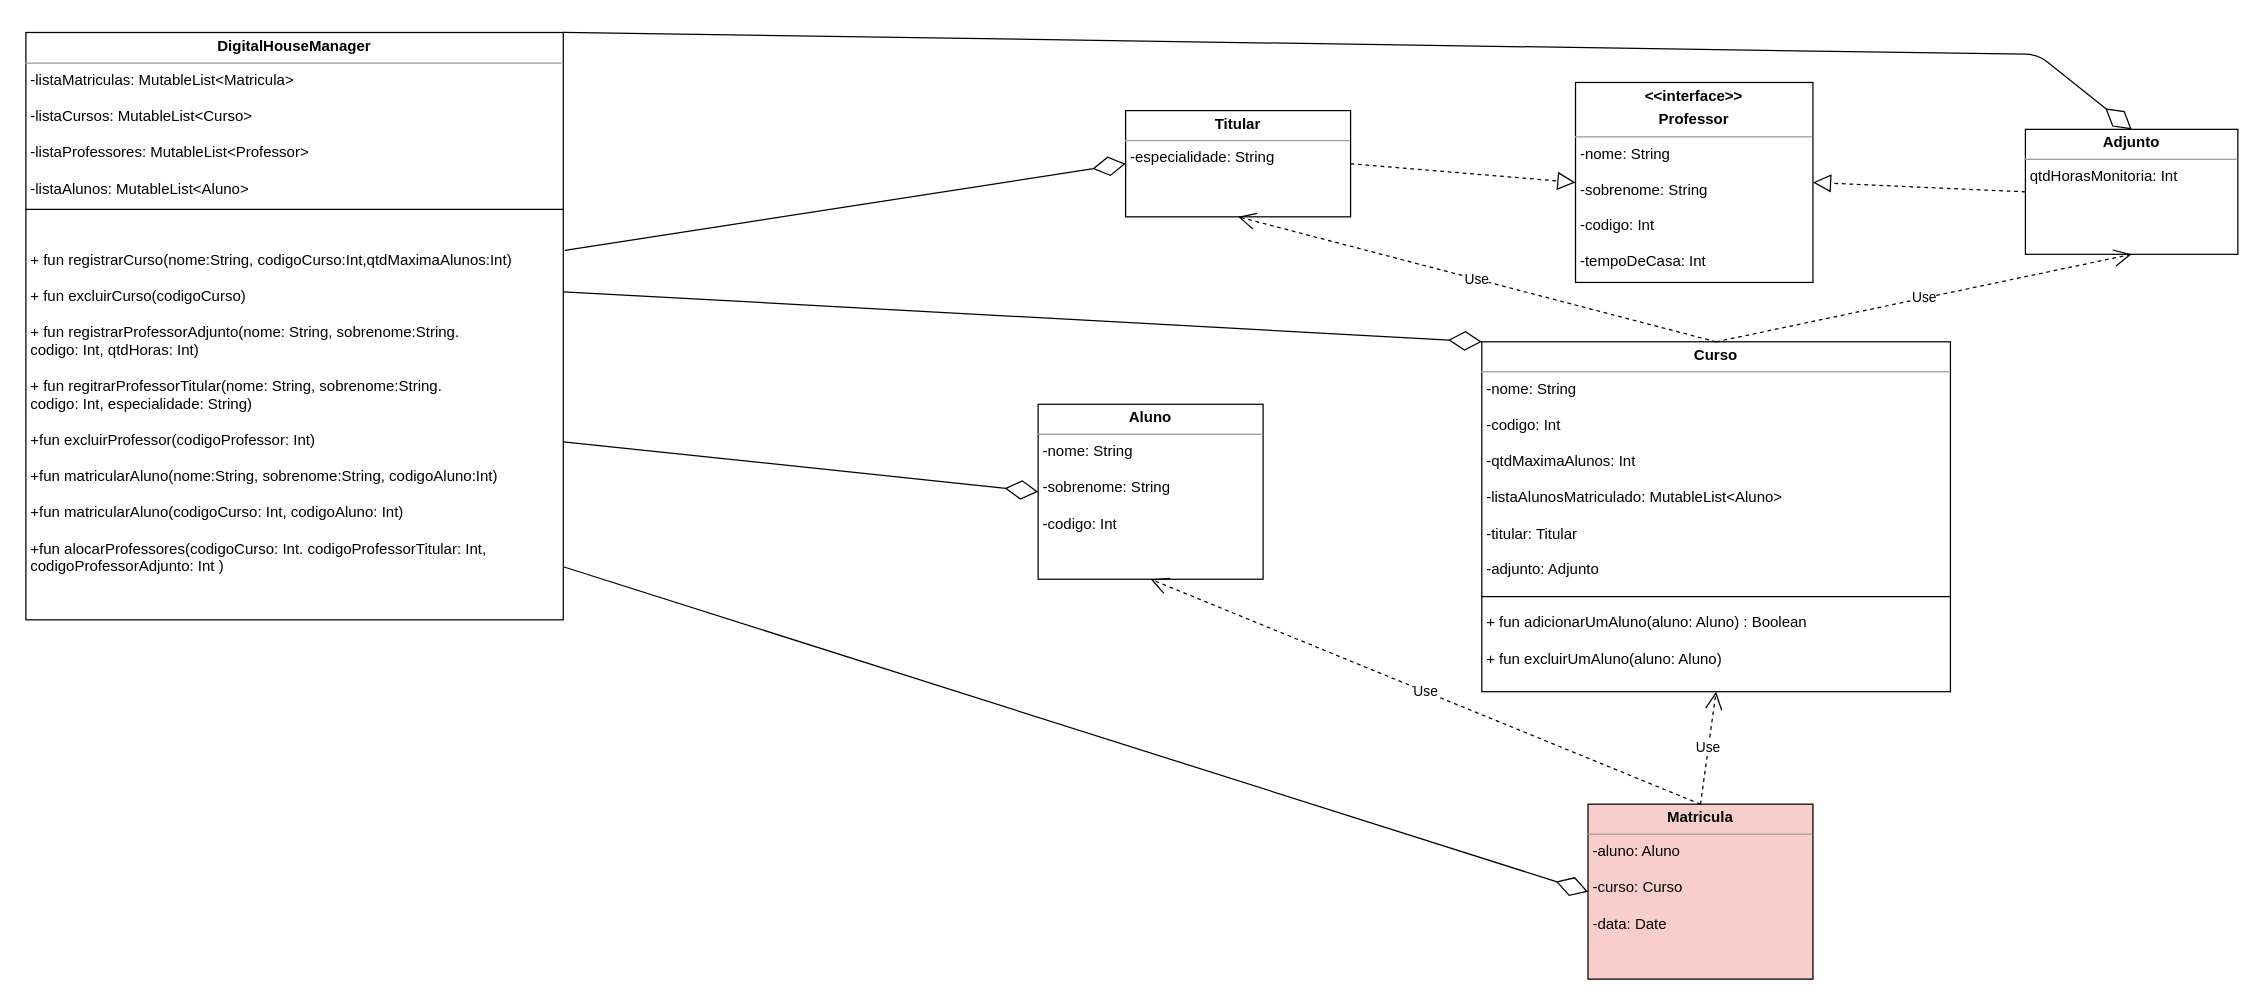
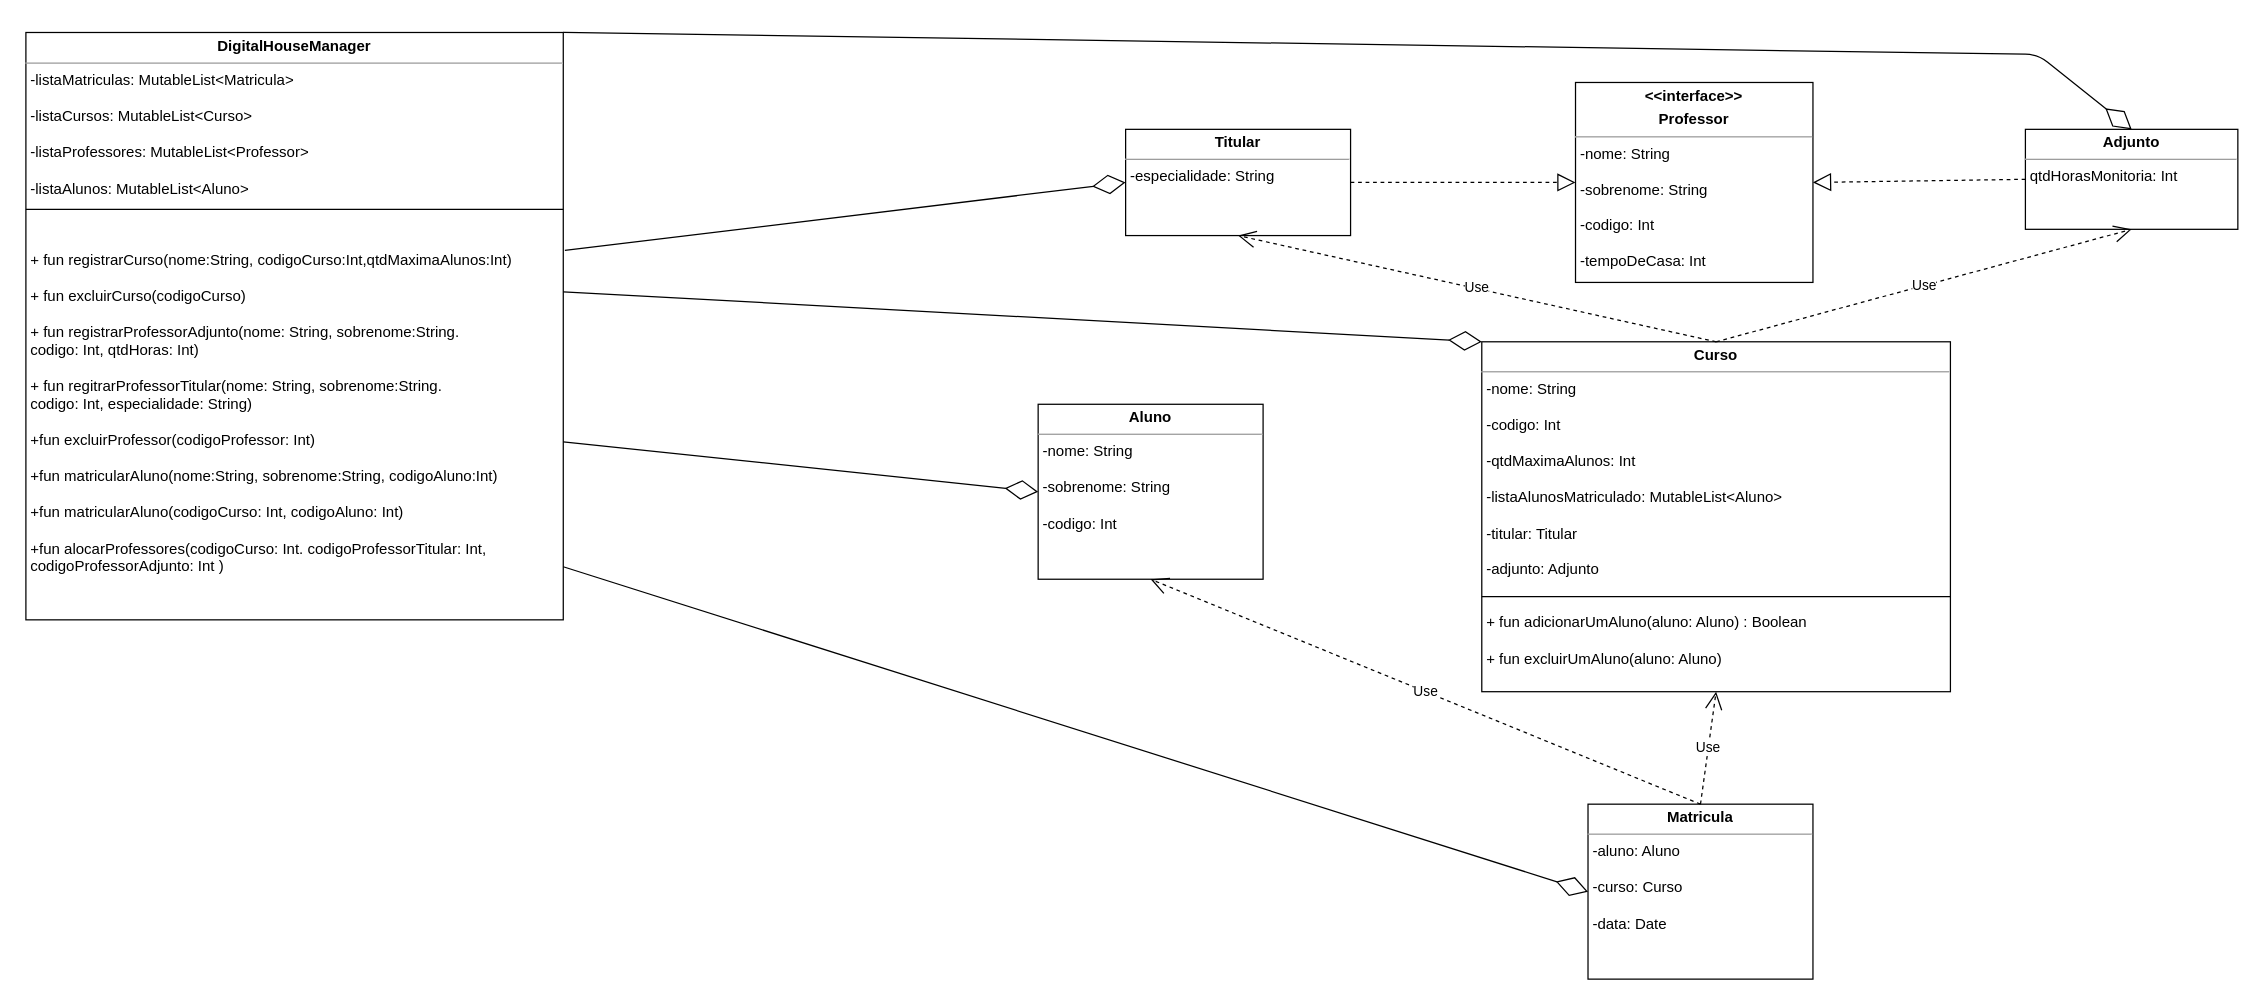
(1238, 164) -> (1238, 183)
(2132, 192) -> (2132, 179)
(1701, 892) -> (1701, 892)
